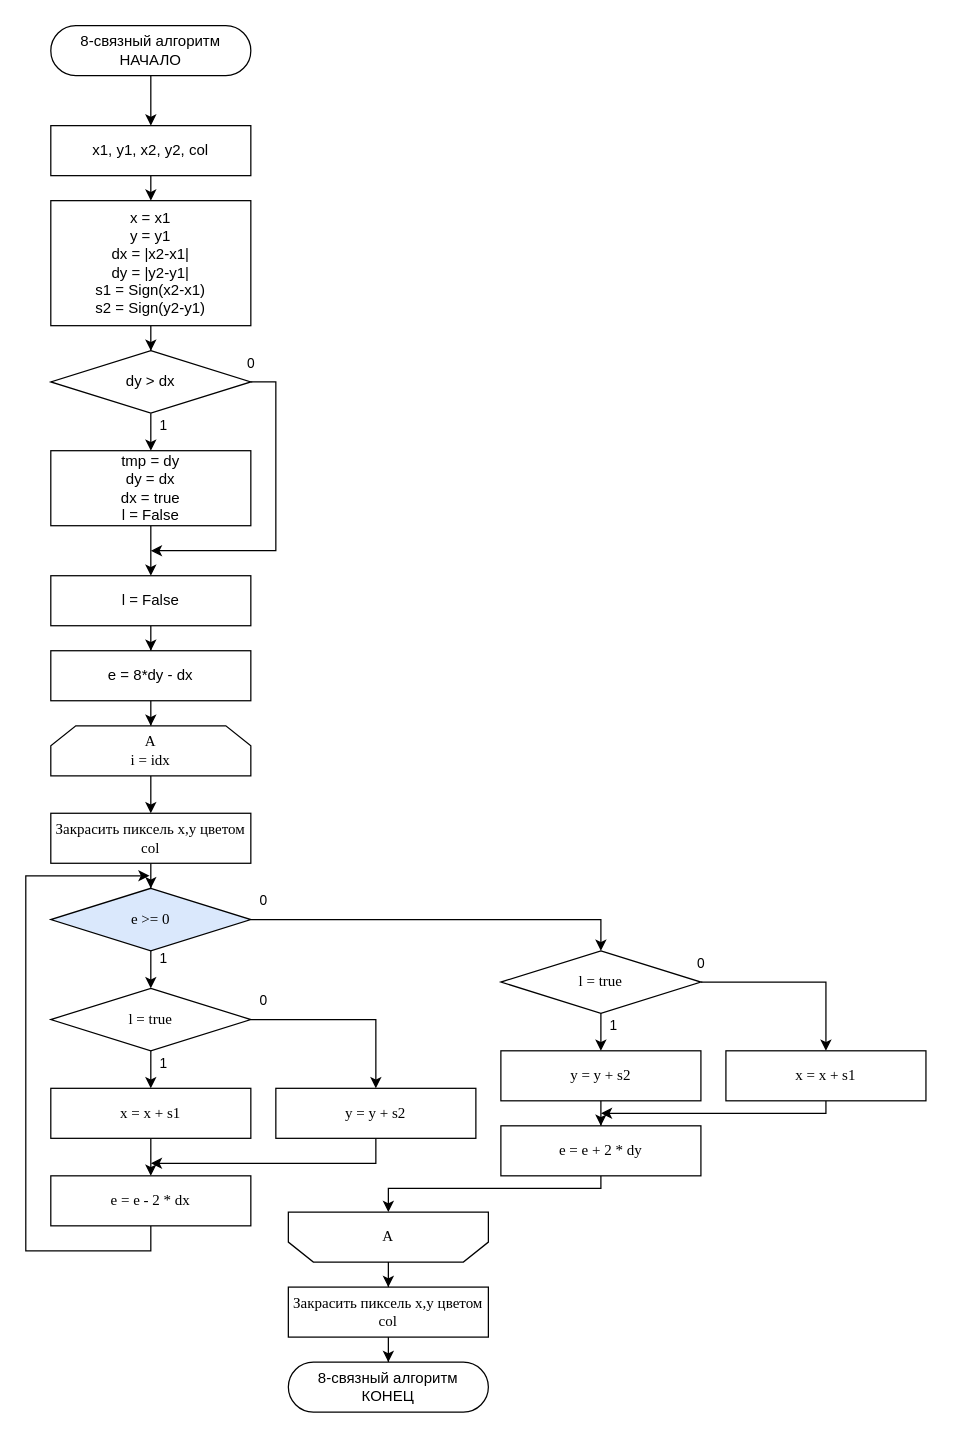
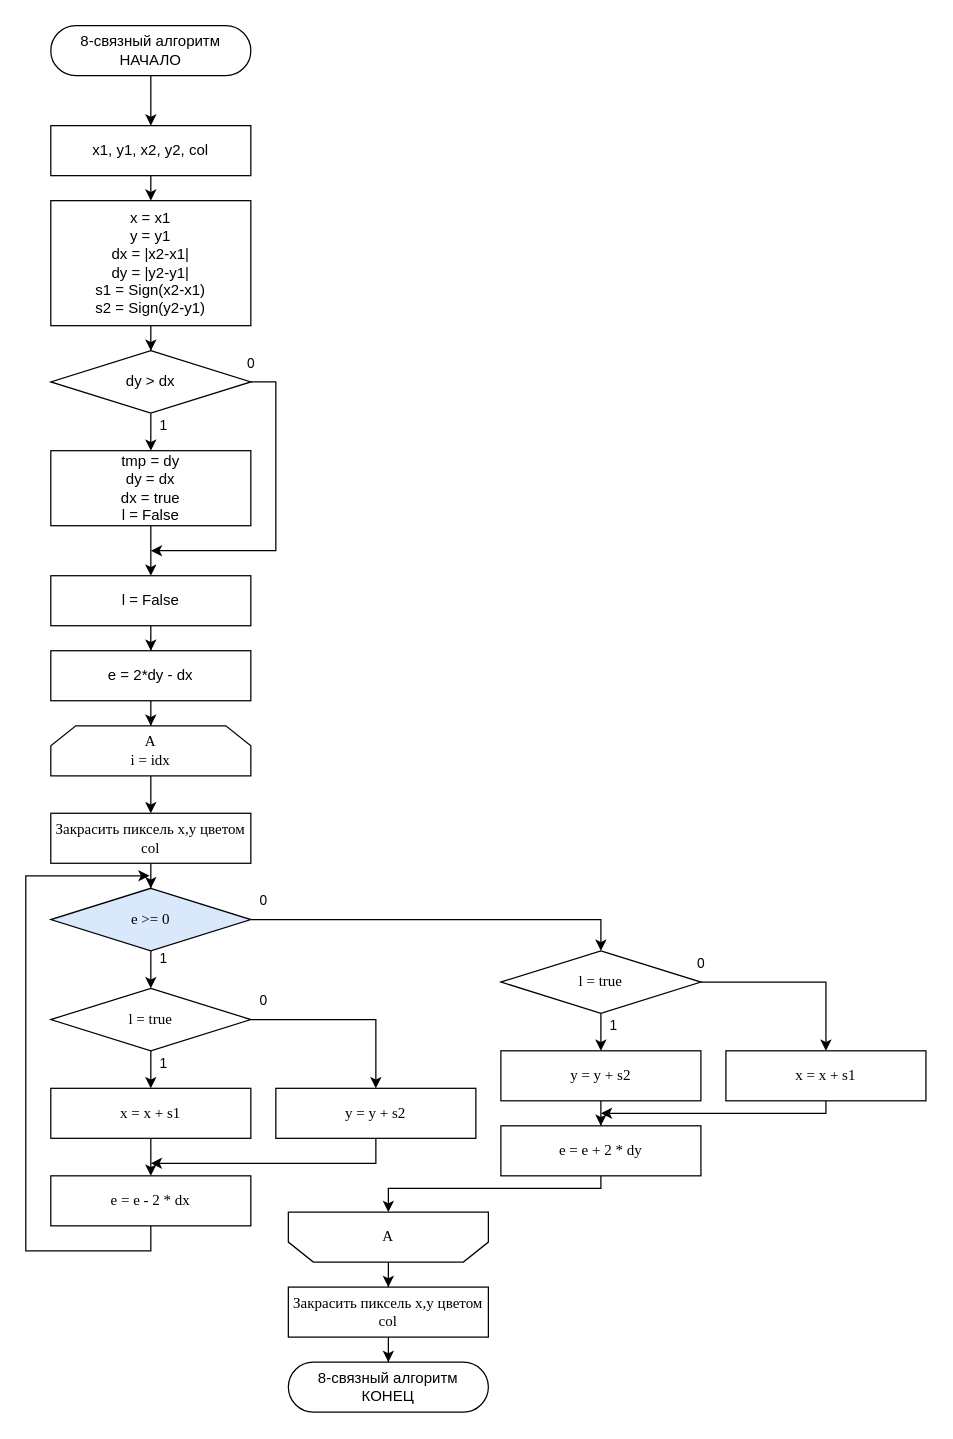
(151, 676) -> (151, 676)
